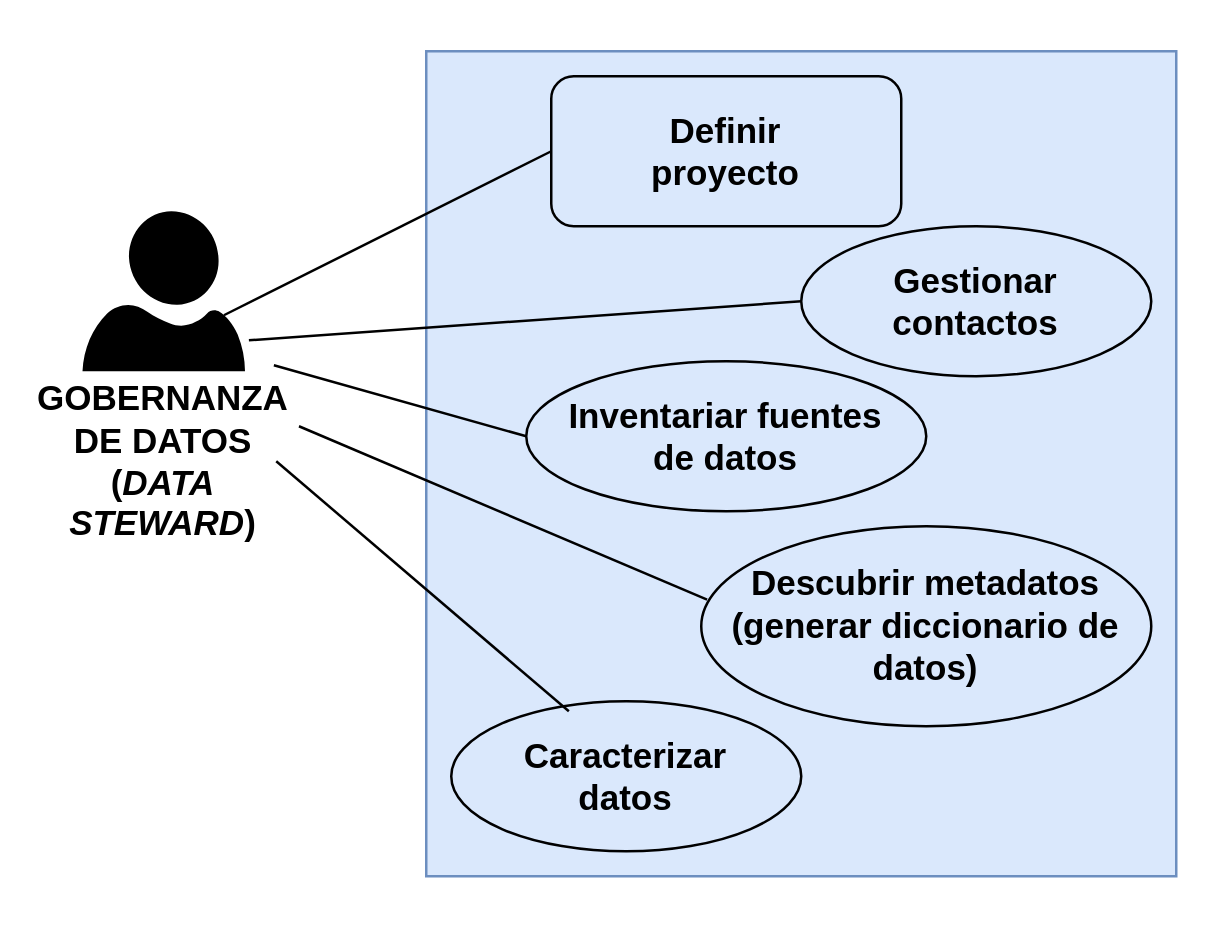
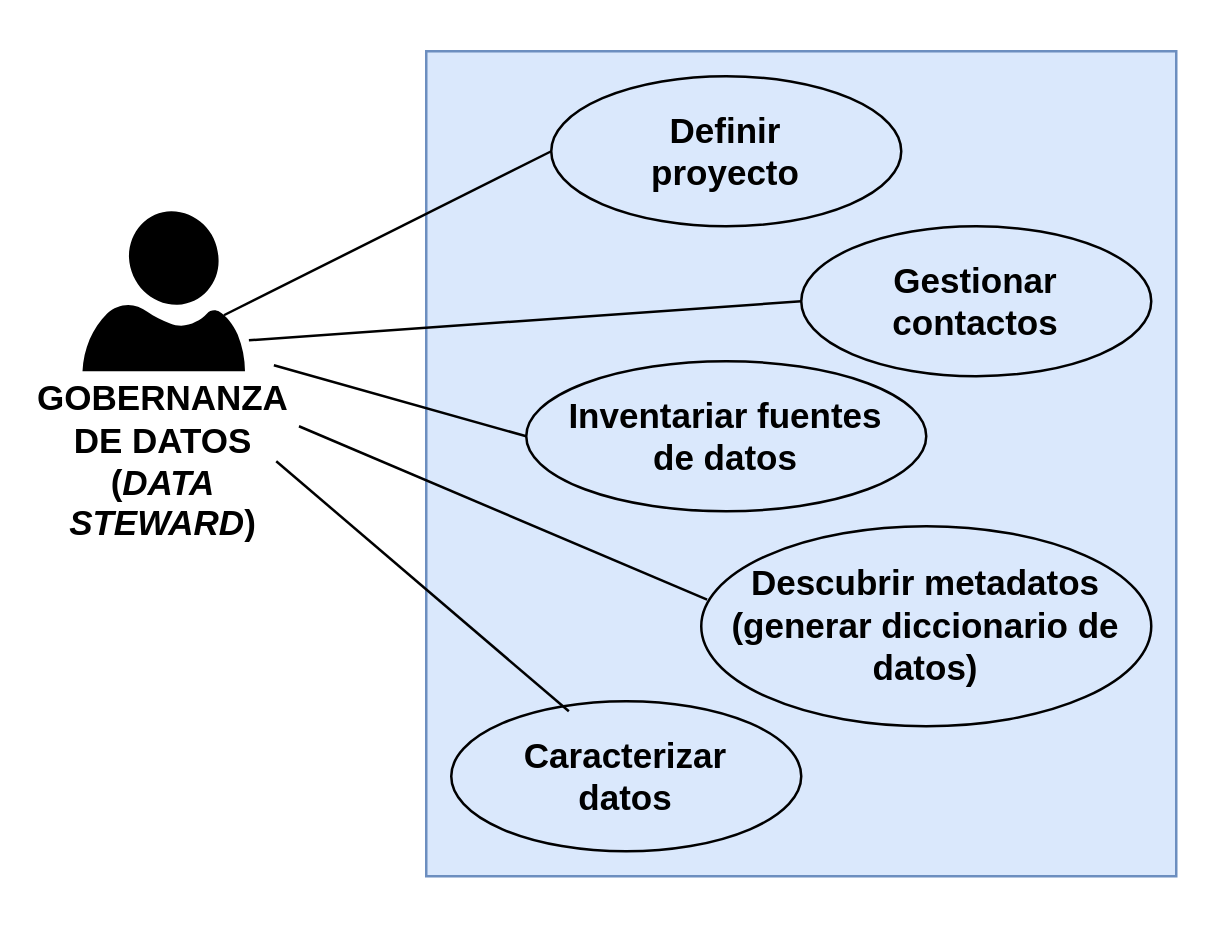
(726, 151) -> (726, 151)
